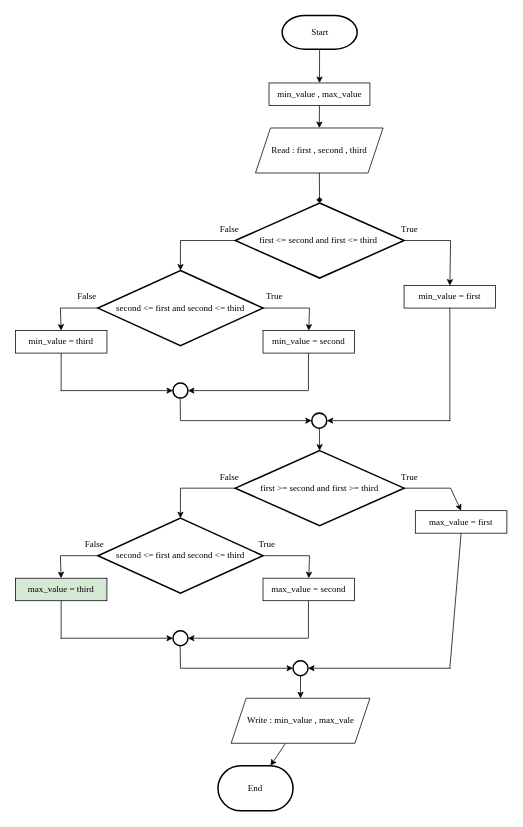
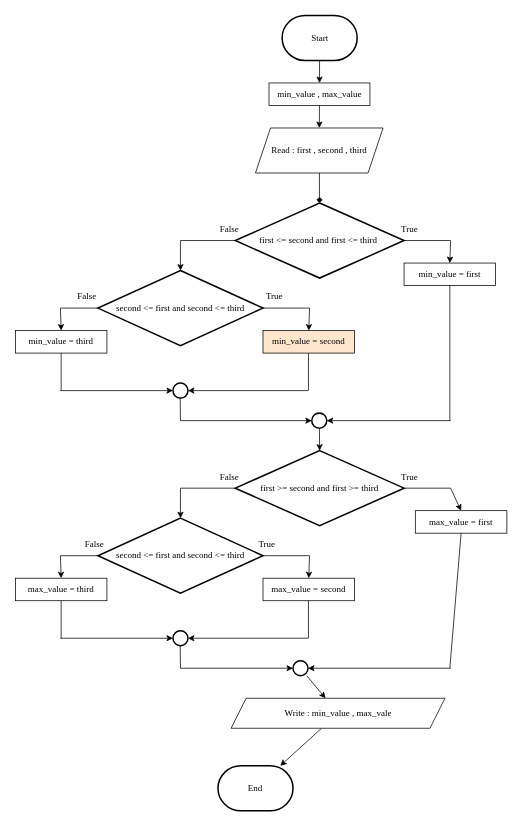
(320, 32) -> (320, 38)
(450, 297) -> (450, 274)
(309, 342) -> (309, 342)
(61, 589) -> (61, 589)
(300, 720) -> (338, 713)
